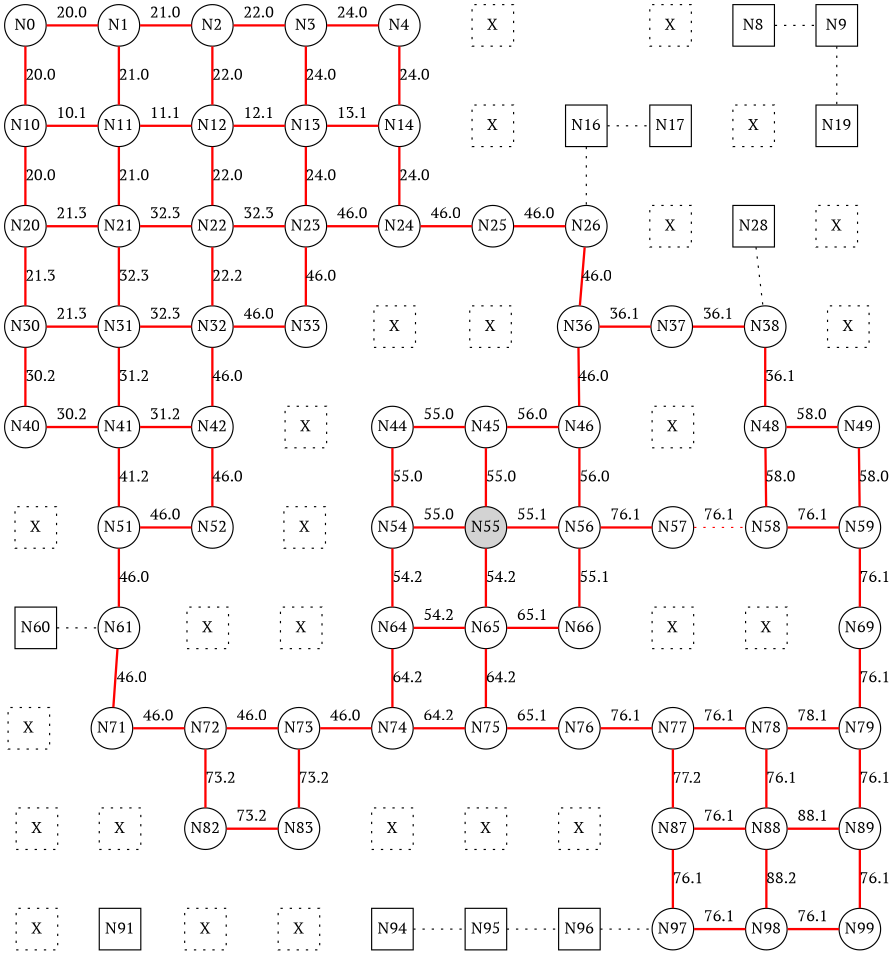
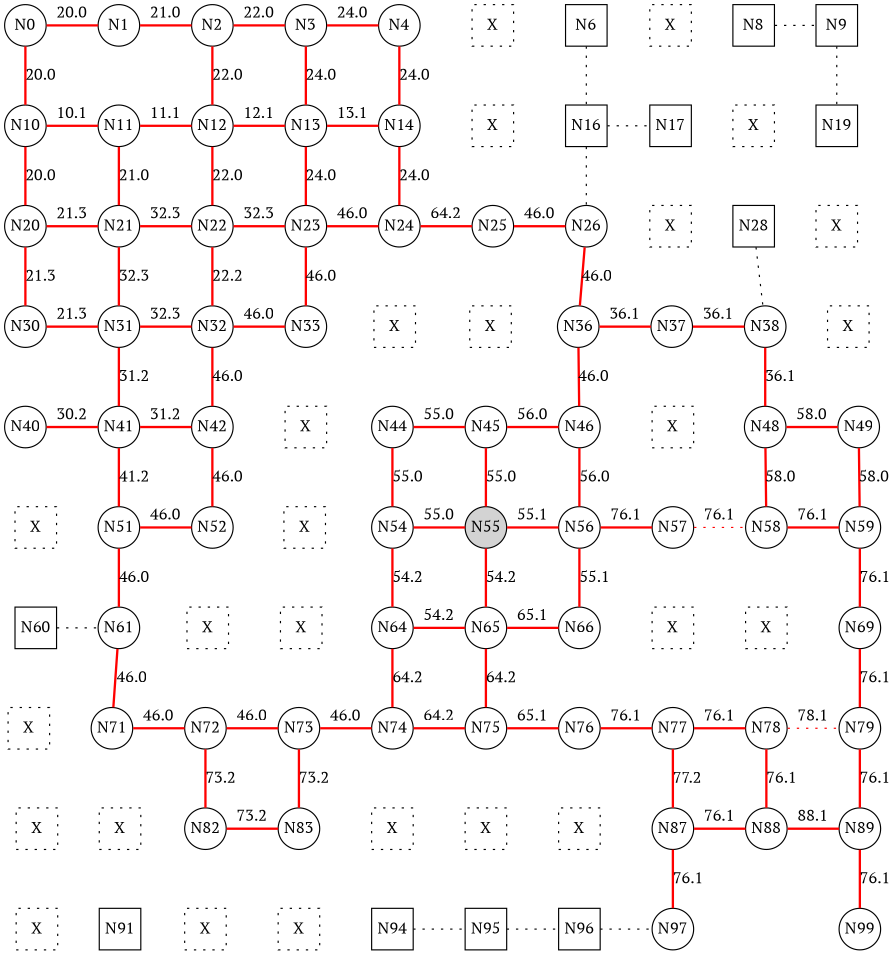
none -> (586, 25)
(119, 76) -> none
(446, 214) -> (446, 214)
(25, 377) -> none
(813, 728) -> (813, 728)
(766, 929) -> none
